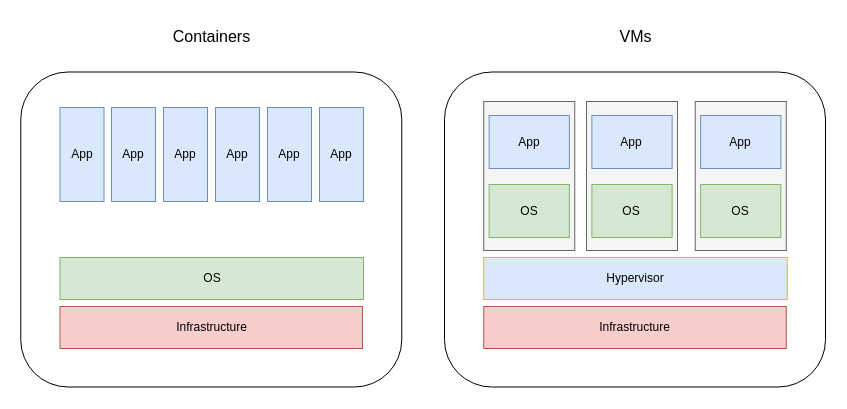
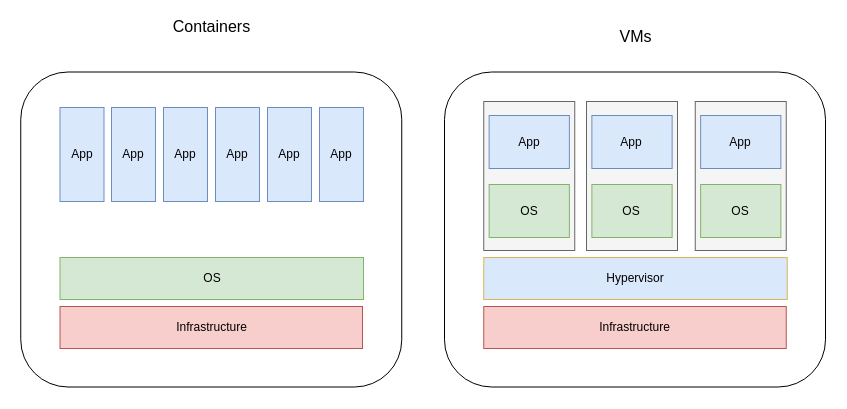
(212, 36) -> (212, 26)
